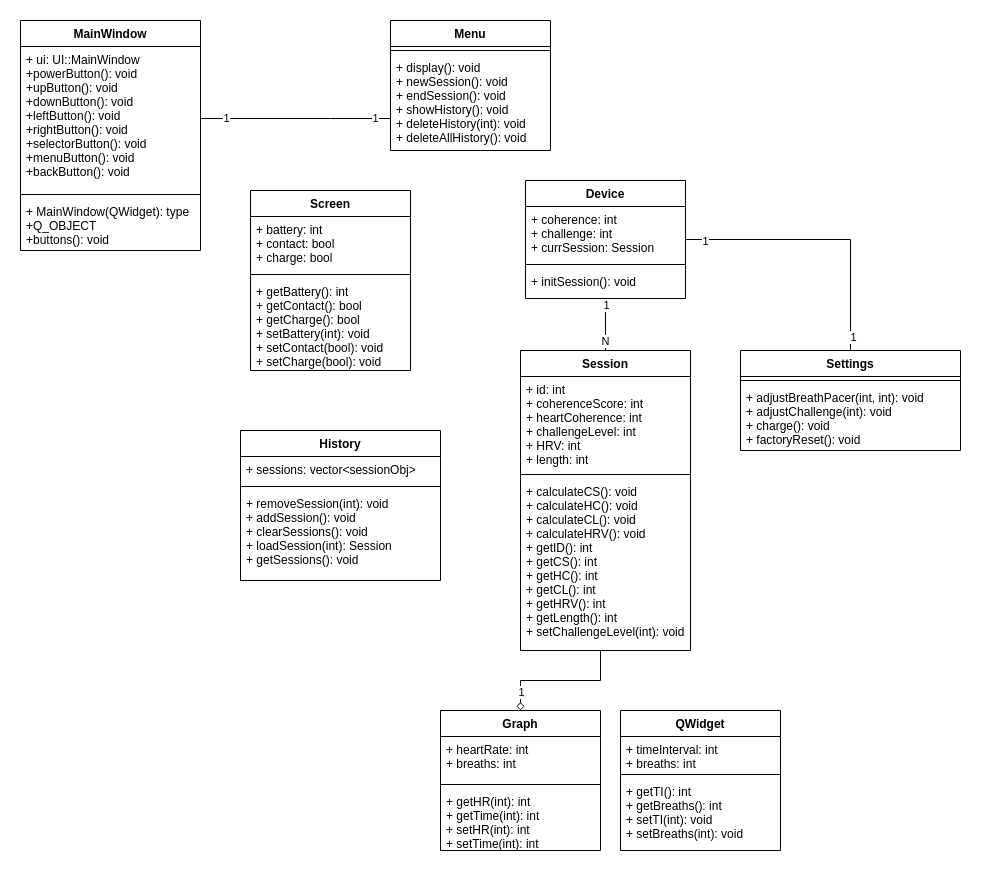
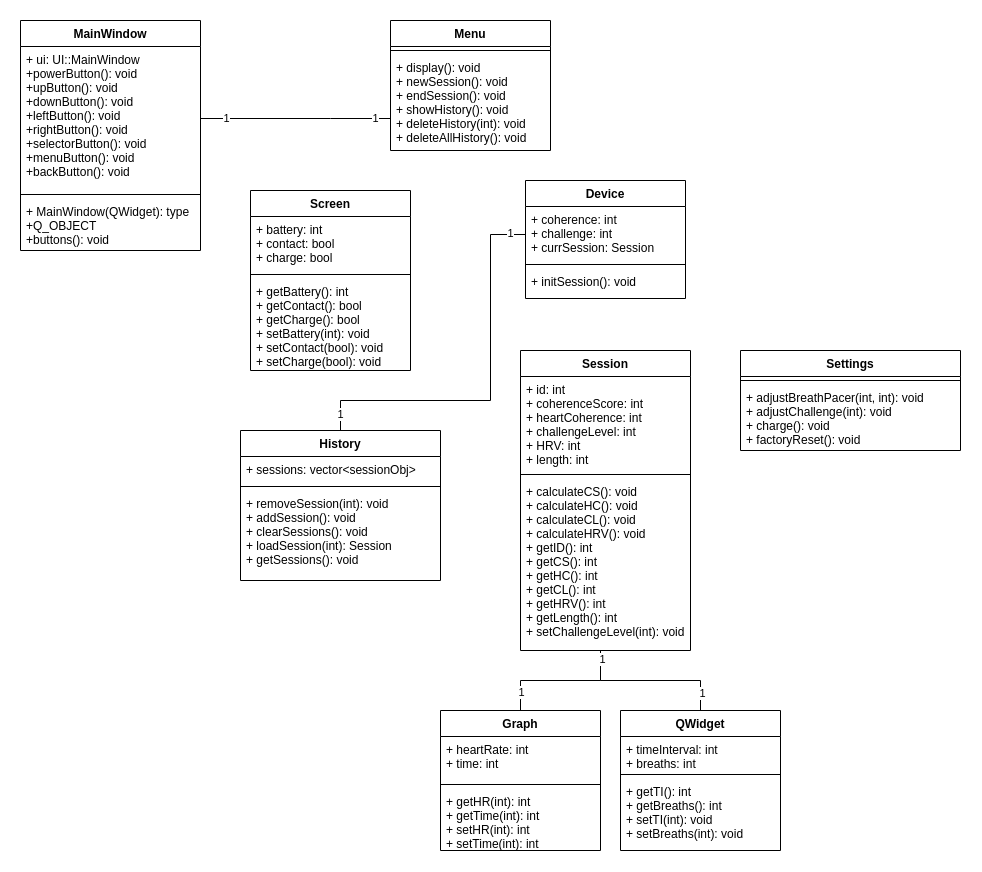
(825, 240) -> none
(606, 325) -> none
none -> (491, 392)
none -> (666, 681)
(521, 702) -> (521, 706)
(494, 750) -> (494, 750)
